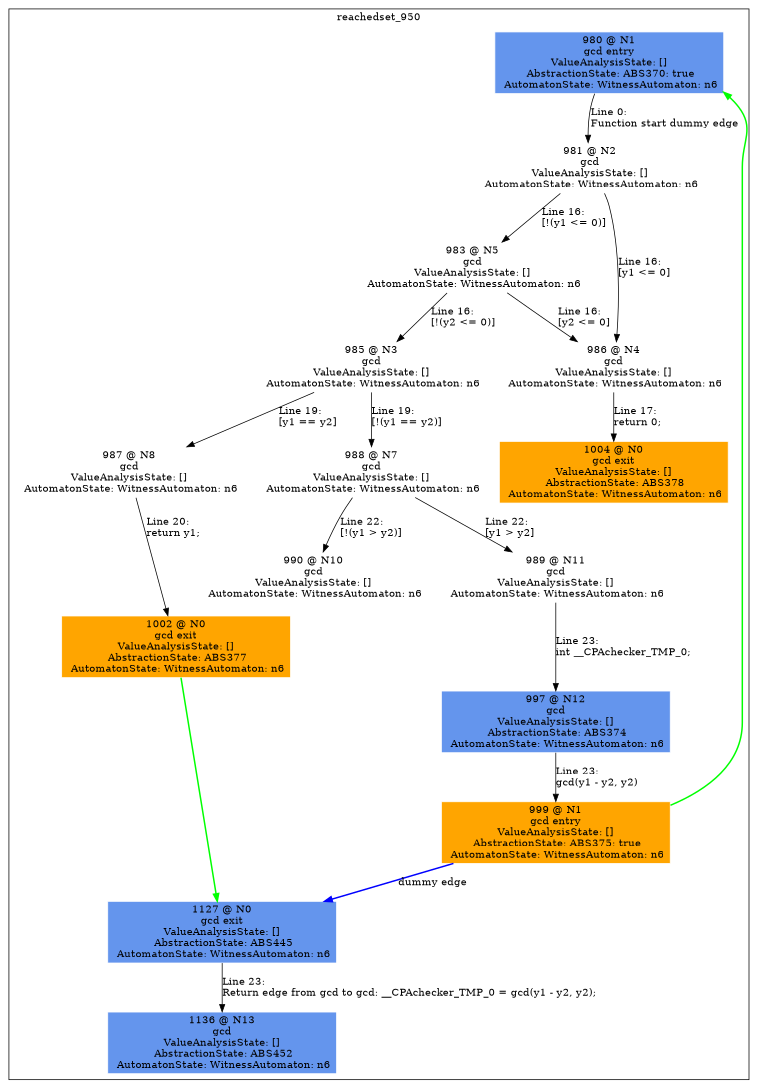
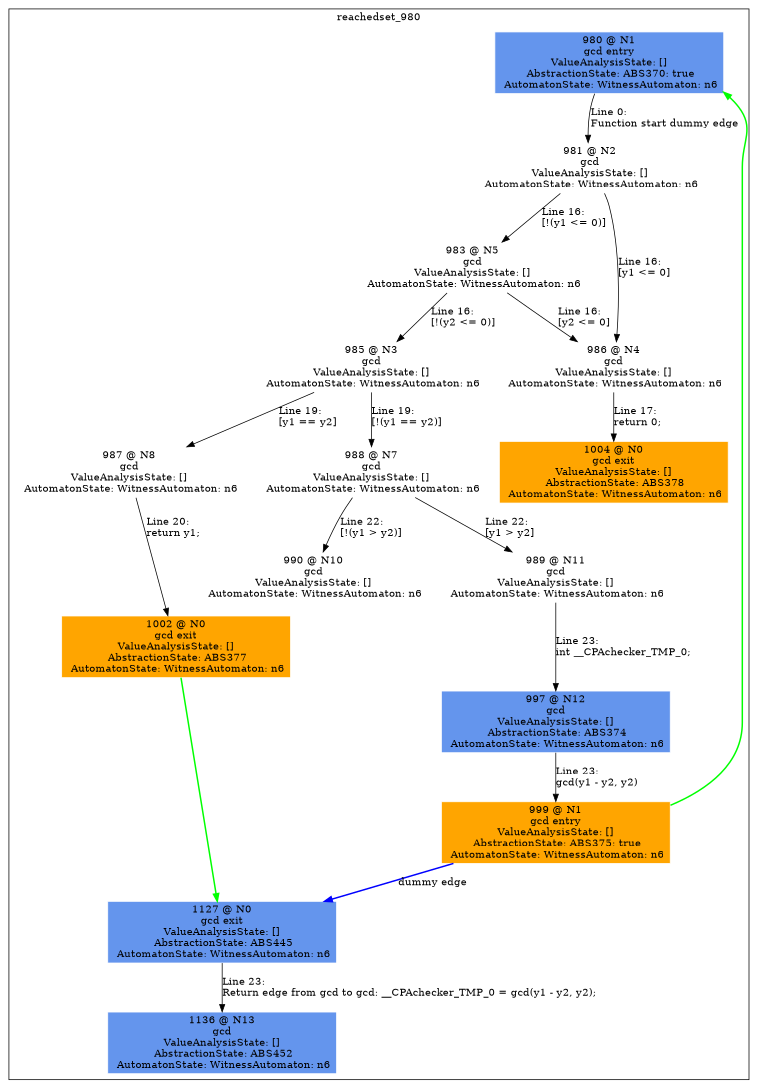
(379, 17) -> (379, 17)
